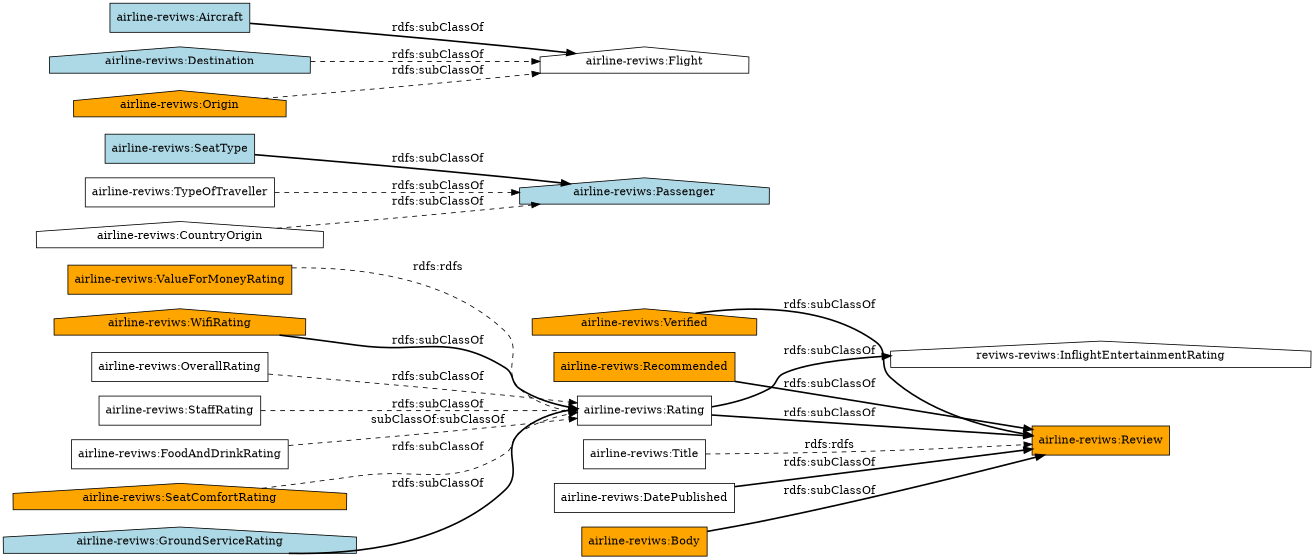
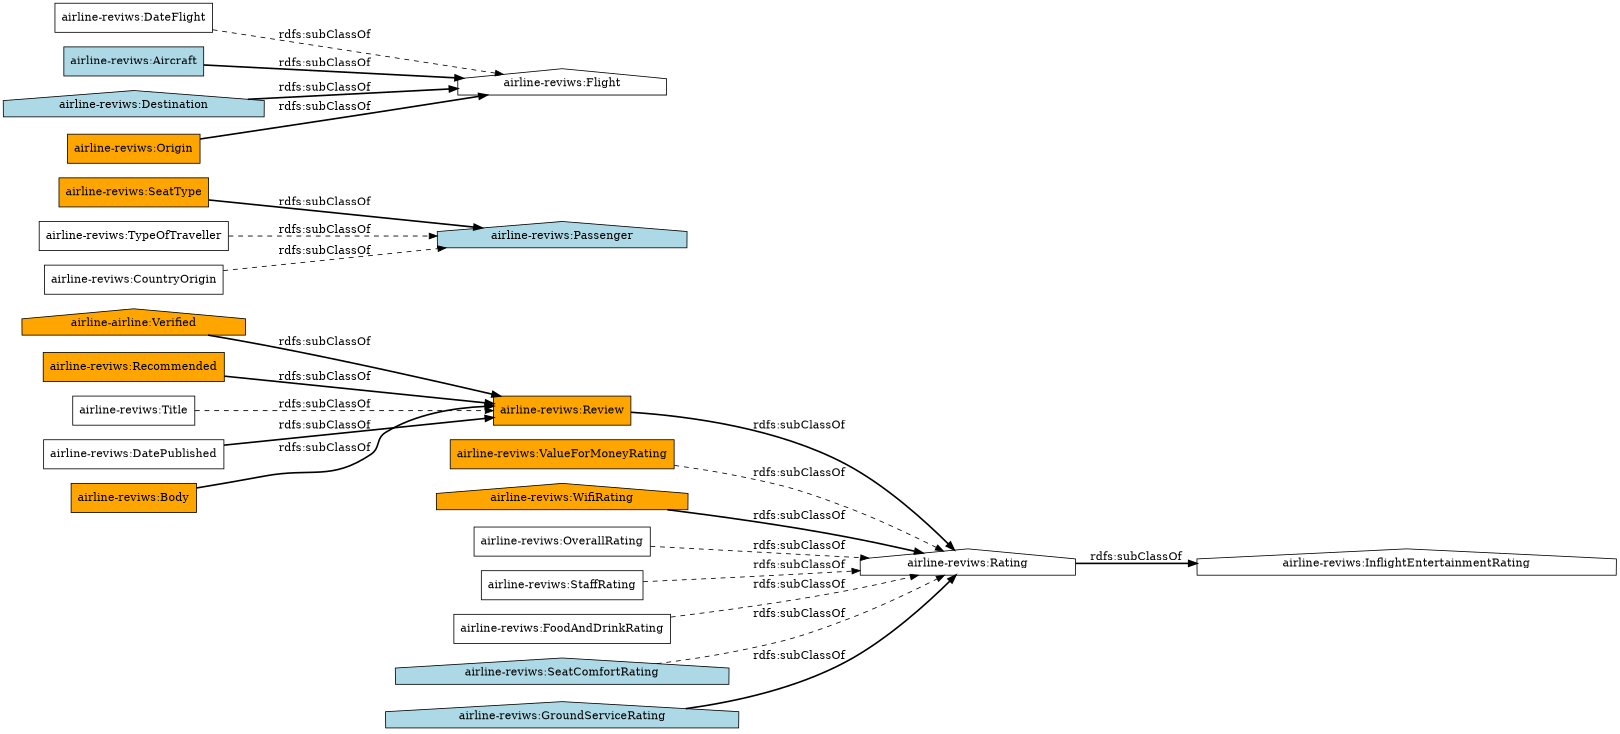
none -> (134, 18)
(421, 61) -> (349, 94)
(398, 87) -> (340, 118)
(180, 105) -> (134, 149)
(180, 149) -> (134, 192)
(180, 236) -> (134, 280)
(438, 267) -> (799, 473)
(644, 323) -> (134, 323)
(1101, 356) -> (1407, 563)
(644, 411) -> (968, 563)
(438, 420) -> (799, 585)
(868, 425) -> (804, 446)
(830, 445) -> (325, 405)
(180, 498) -> (562, 673)
